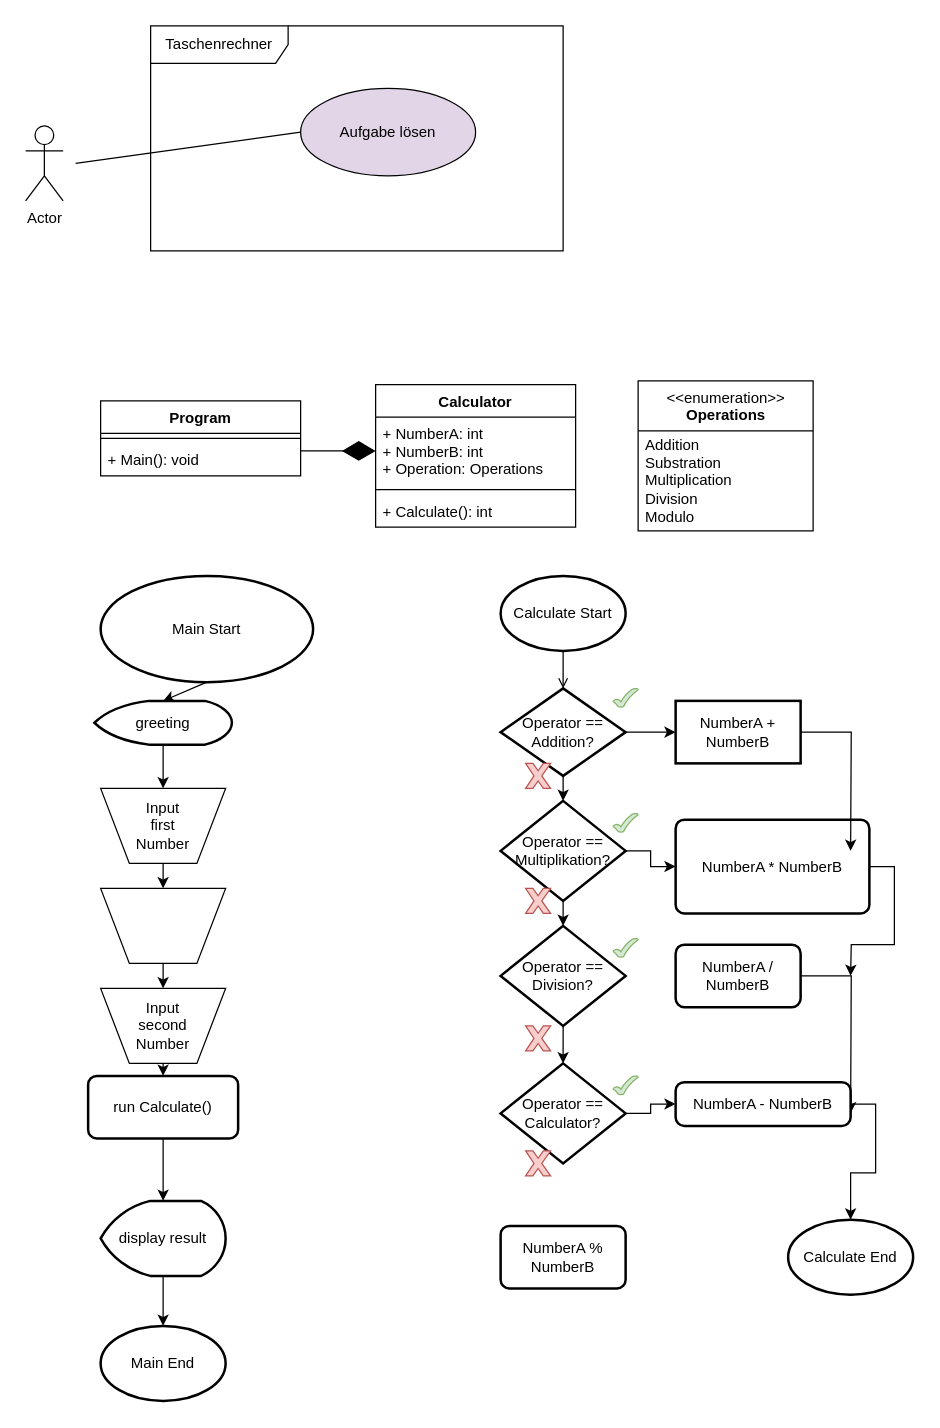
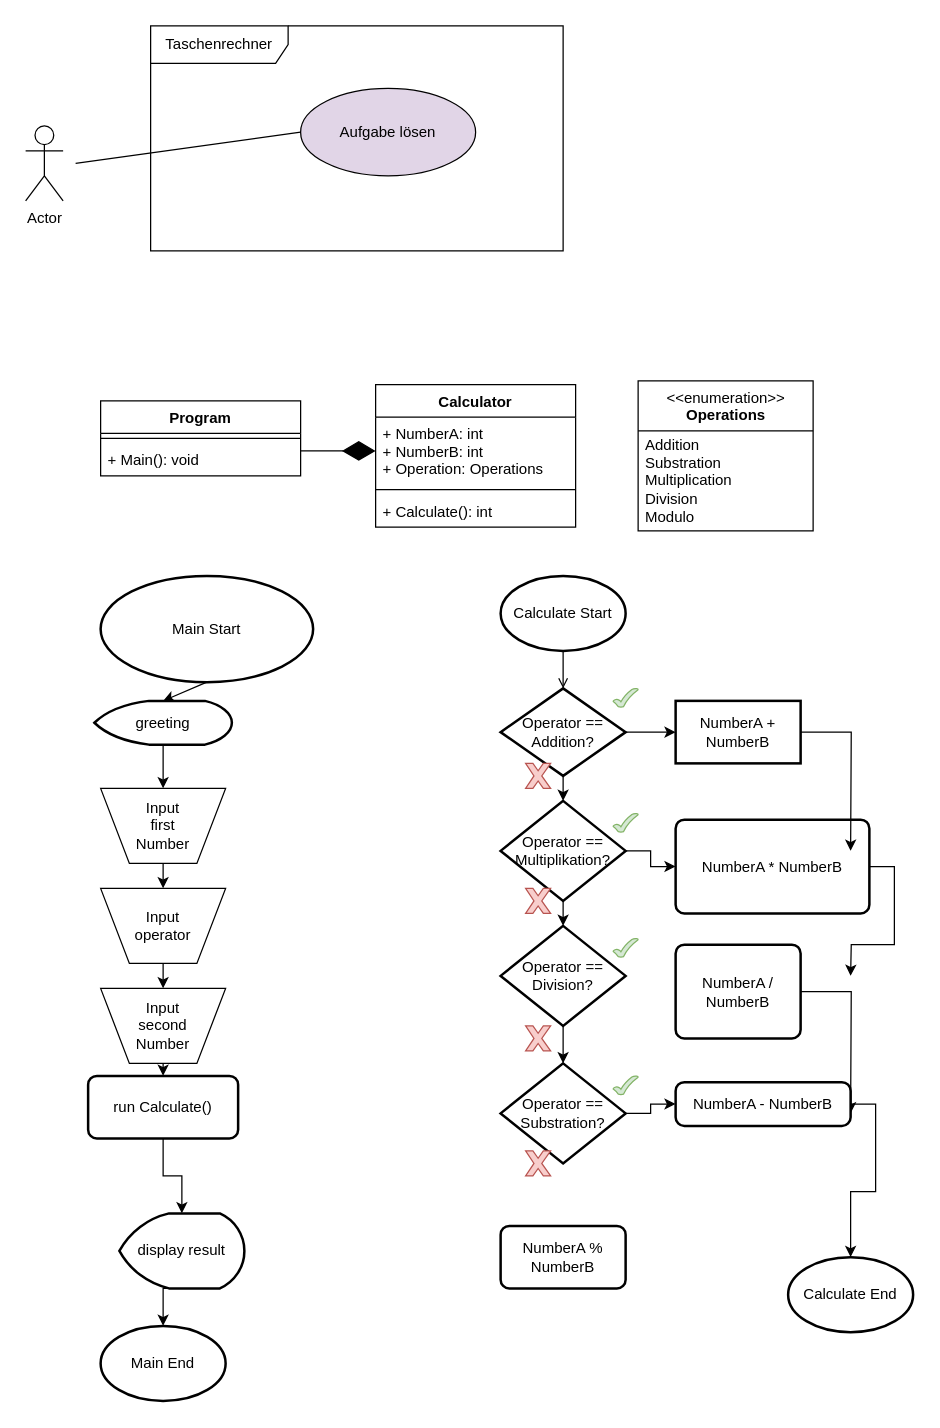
none -> (163, 926)
(738, 976) -> (738, 991)
(563, 1113) -> (563, 1113)
(163, 1238) -> (182, 1251)
(851, 1257) -> (851, 1294)
